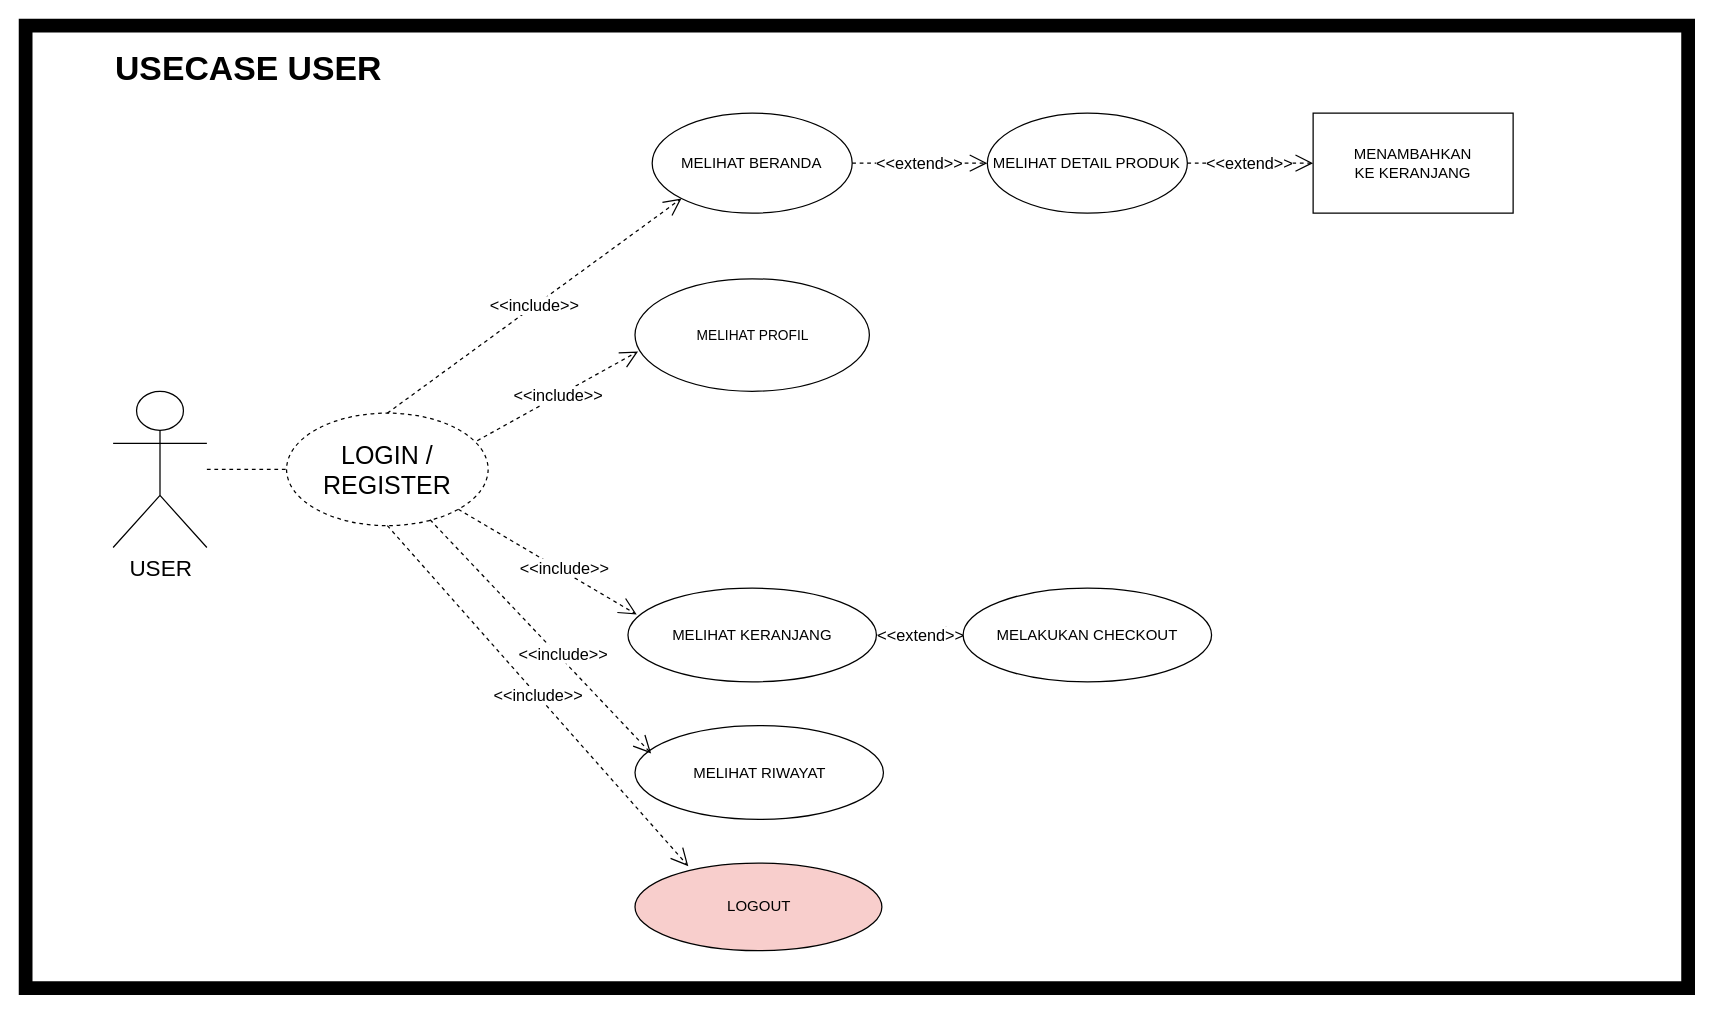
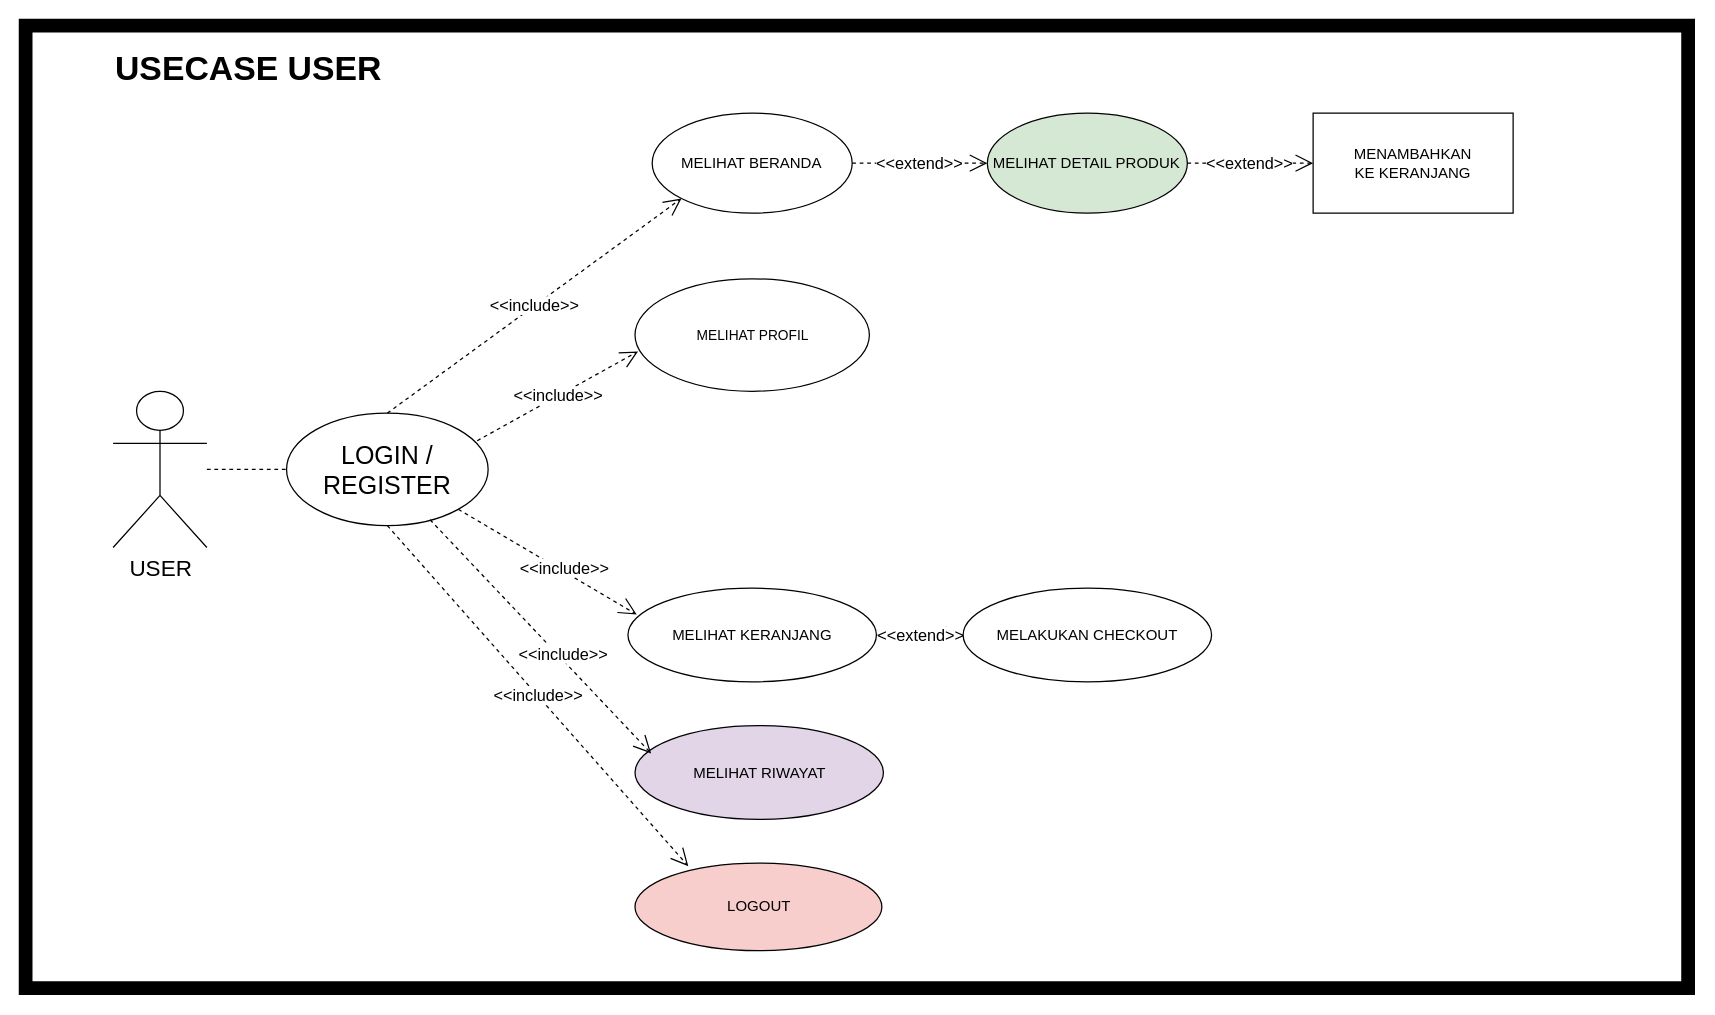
(1087, 163) -> (1087, 163)
(387, 469) -> (387, 469)
(759, 773) -> (759, 773)
